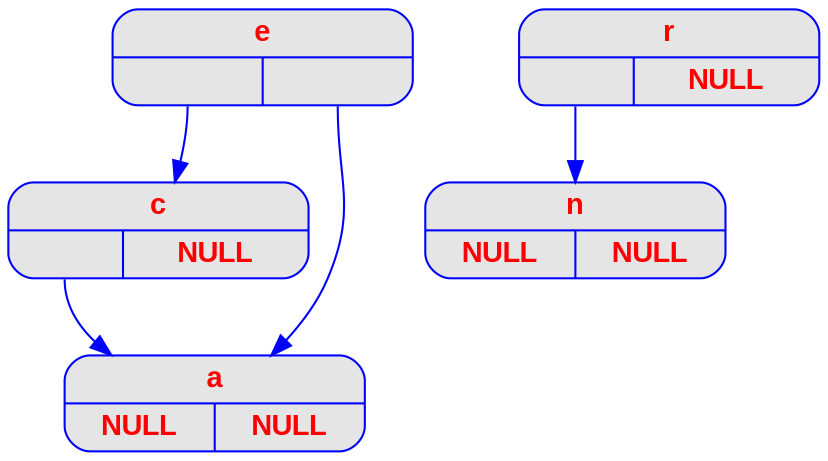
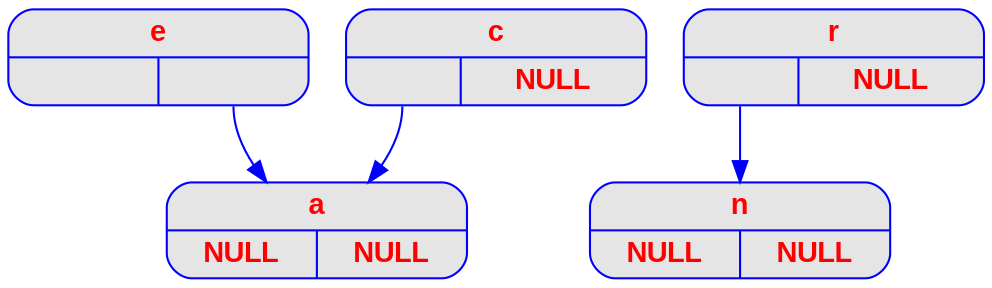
(186, 134) -> none
